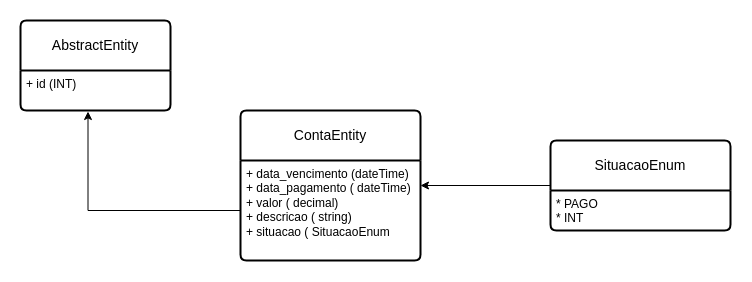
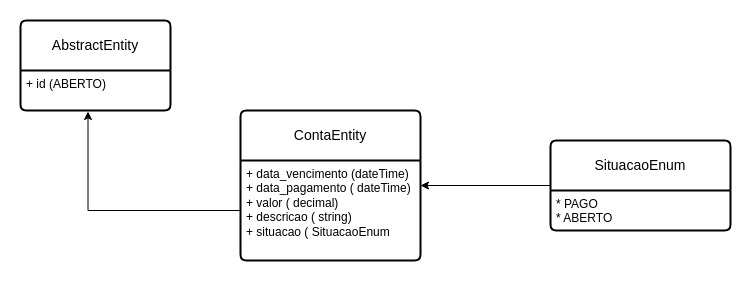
(55, 85) -> (66, 85)
(575, 212) -> (582, 212)
